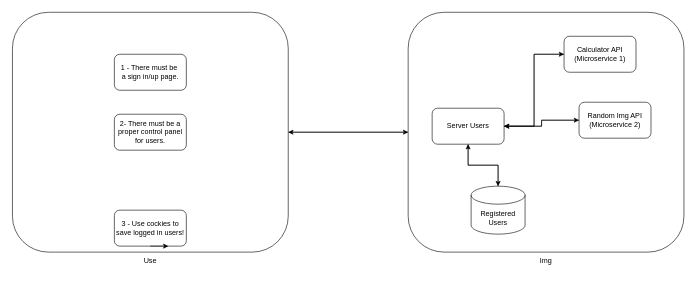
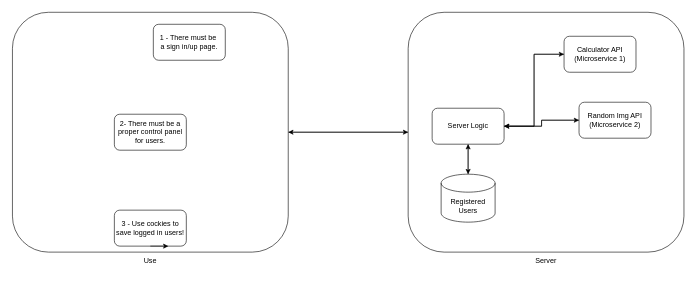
(150, 72) -> (189, 42)
(468, 126) -> (468, 126)
(498, 210) -> (468, 198)
(546, 261) -> (546, 261)
